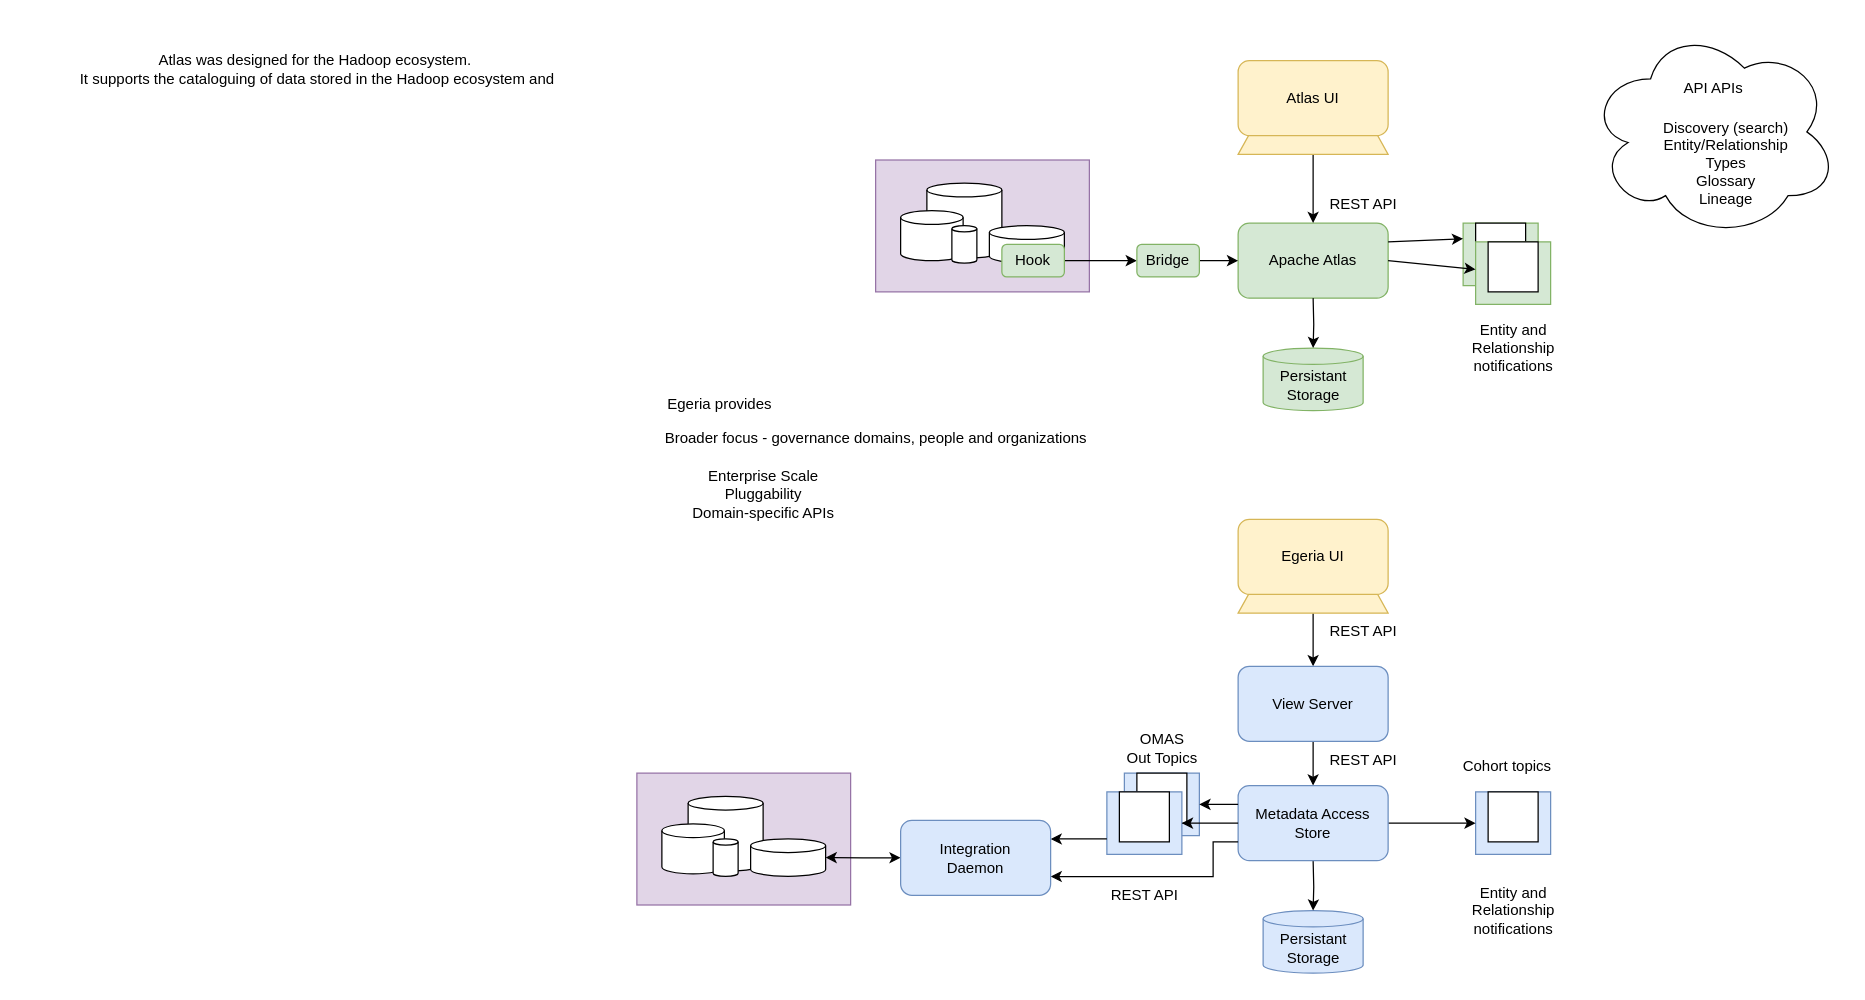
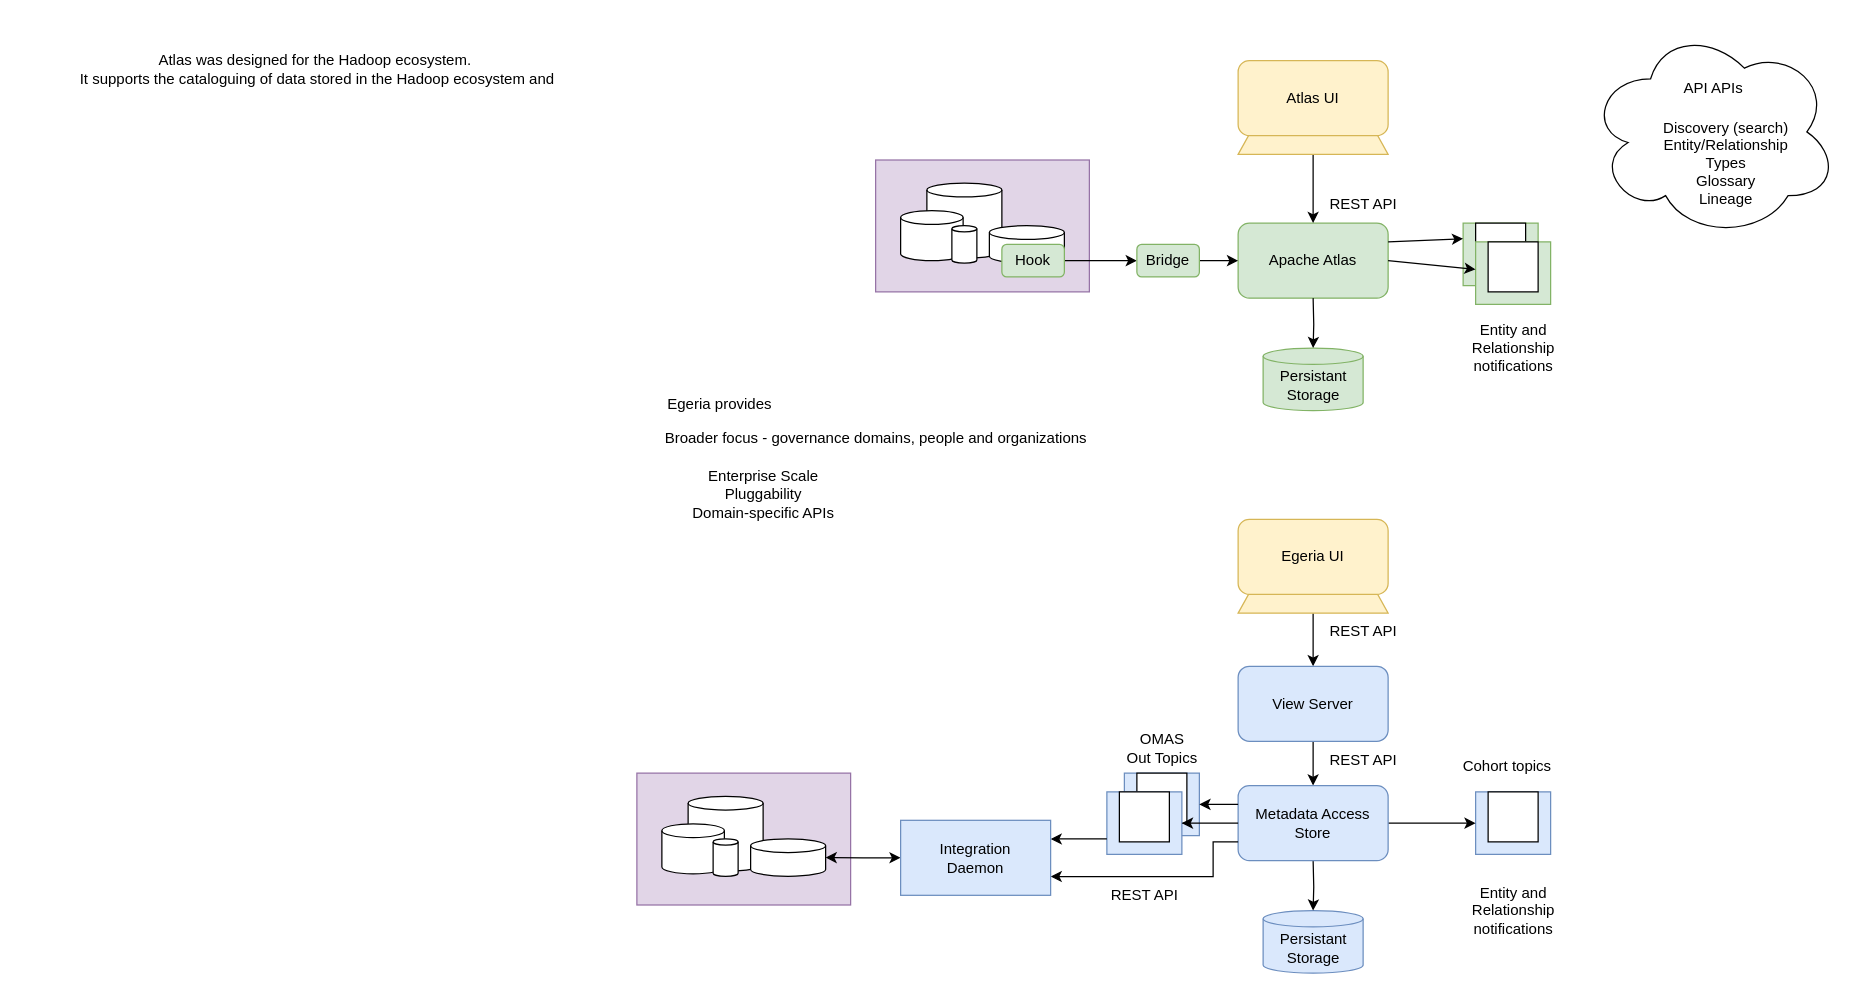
(976, 858) -> (976, 858)
